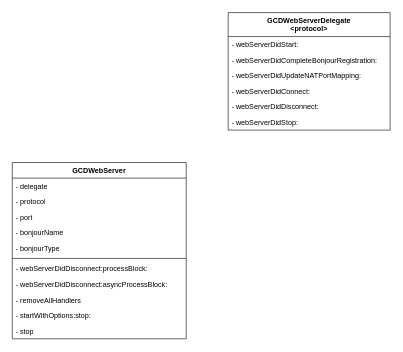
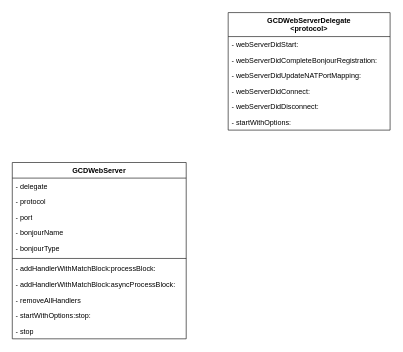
(267, 123) -> (266, 123)
(87, 269) -> (90, 269)
(97, 285) -> (100, 289)
